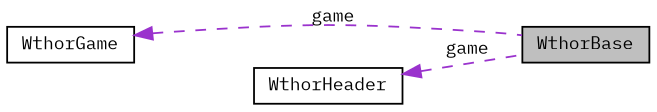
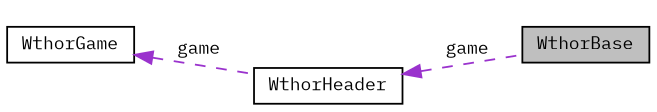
(337, 25) -> (203, 66)
